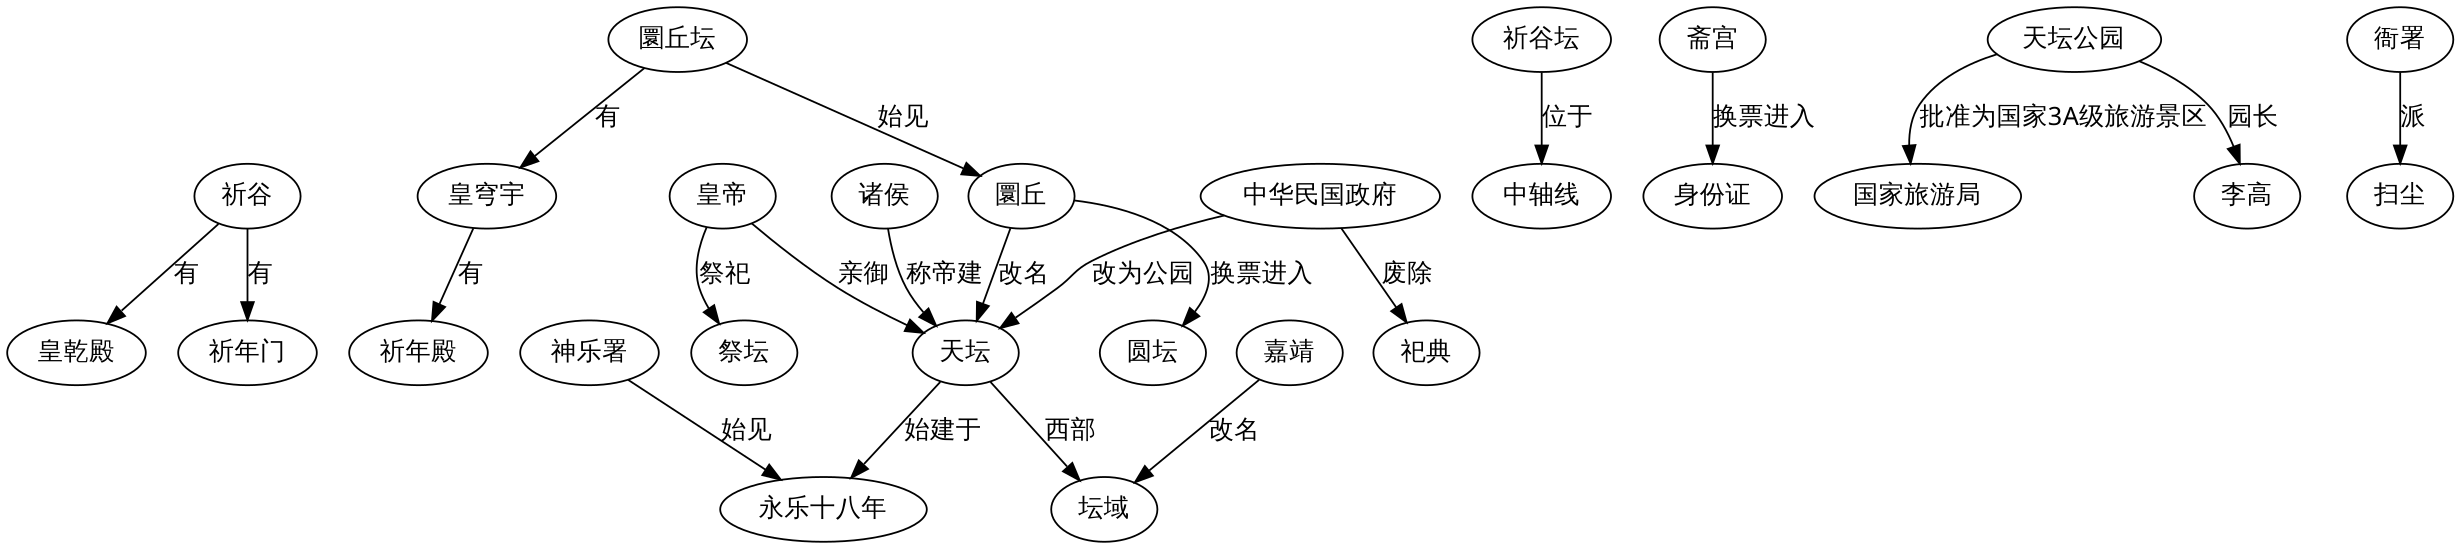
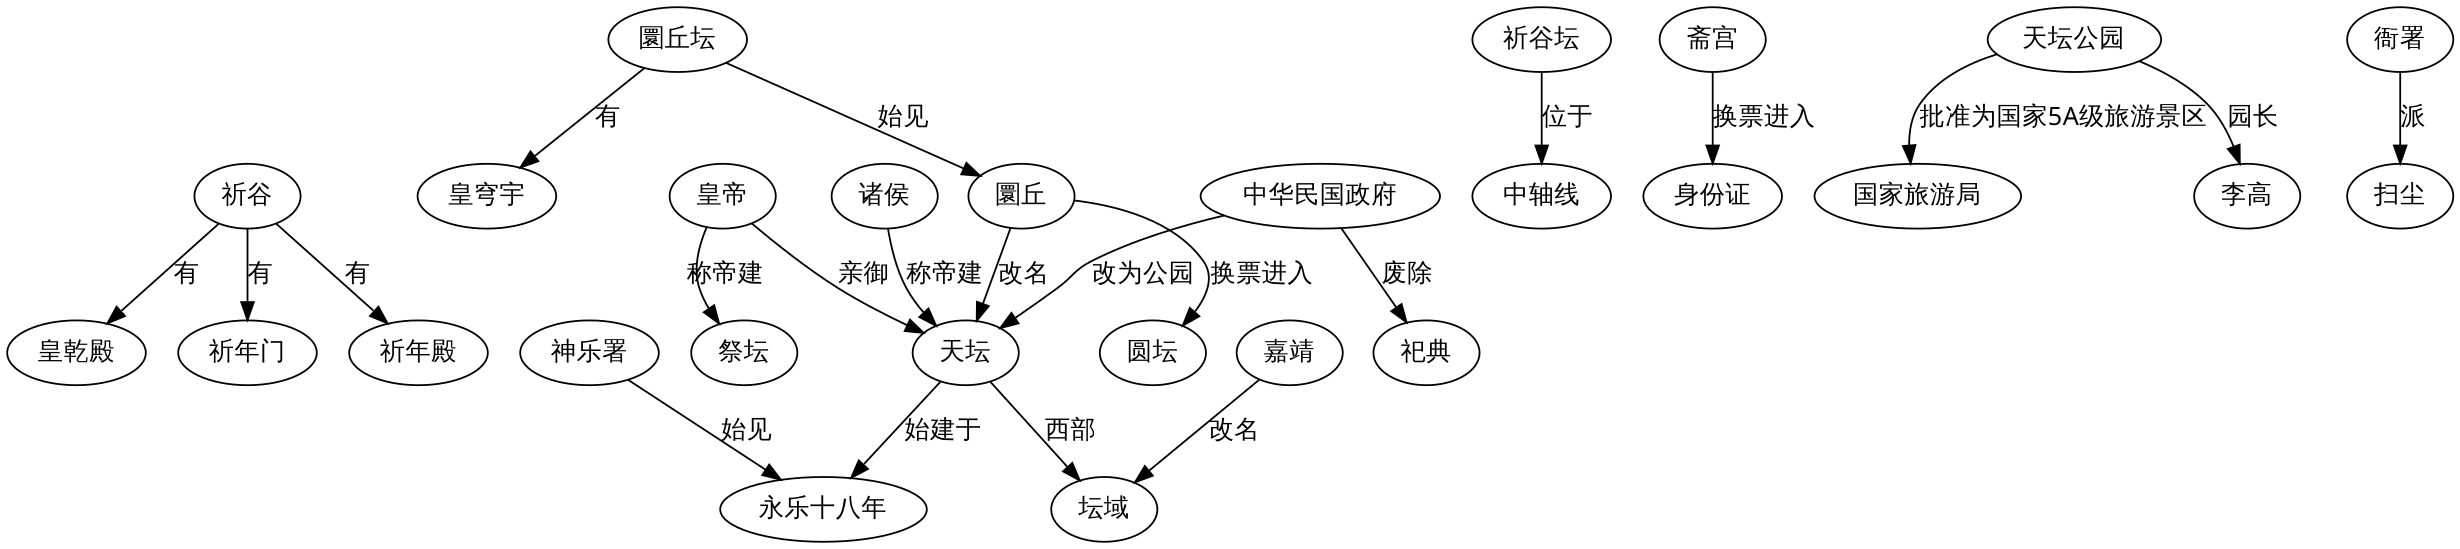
(2064, 118) -> (2064, 118)
(456, 266) -> (325, 267)
(725, 274) -> (725, 274)
